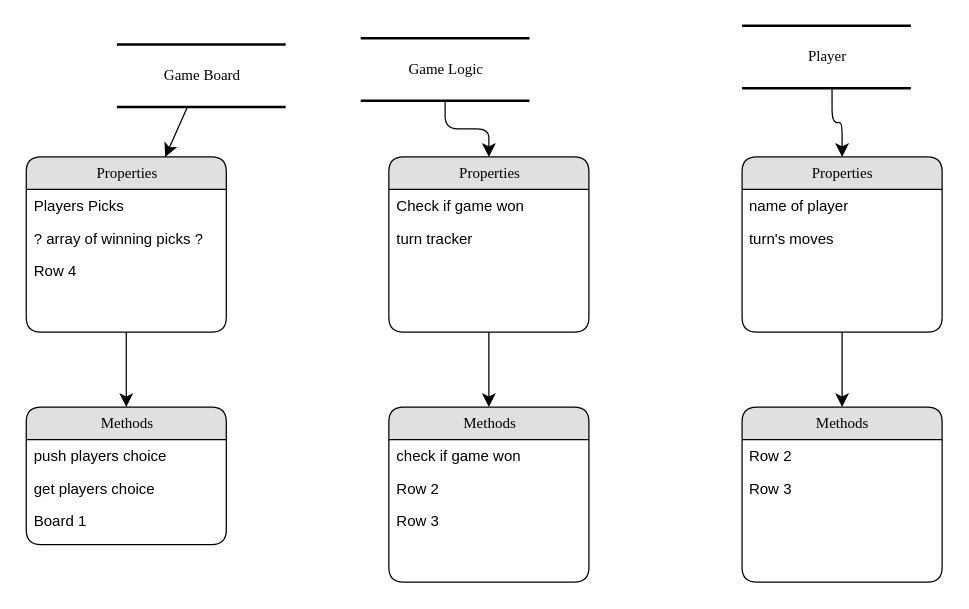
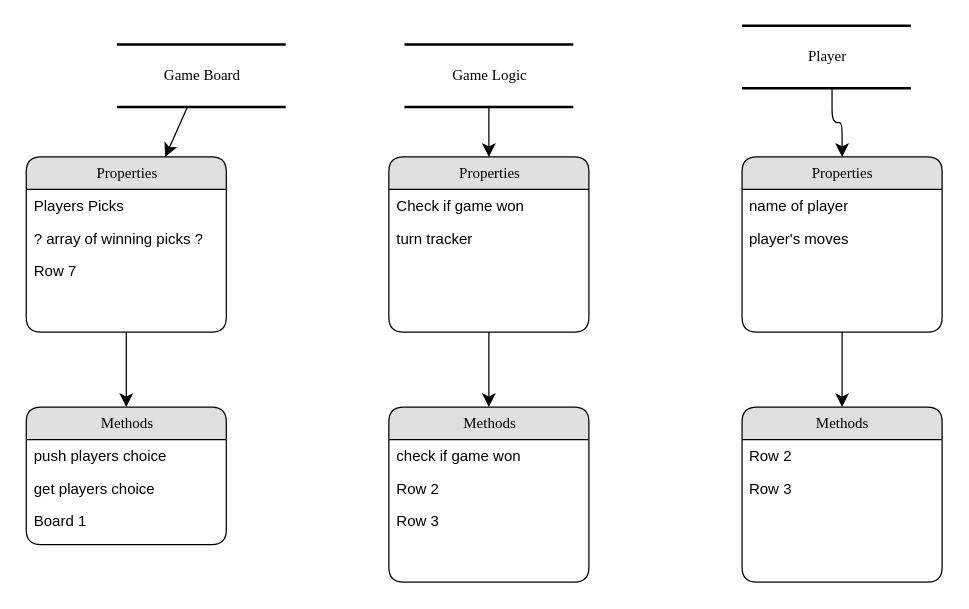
(445, 69) -> (489, 76)
(796, 240) -> (802, 240)
(53, 272) -> (53, 272)
